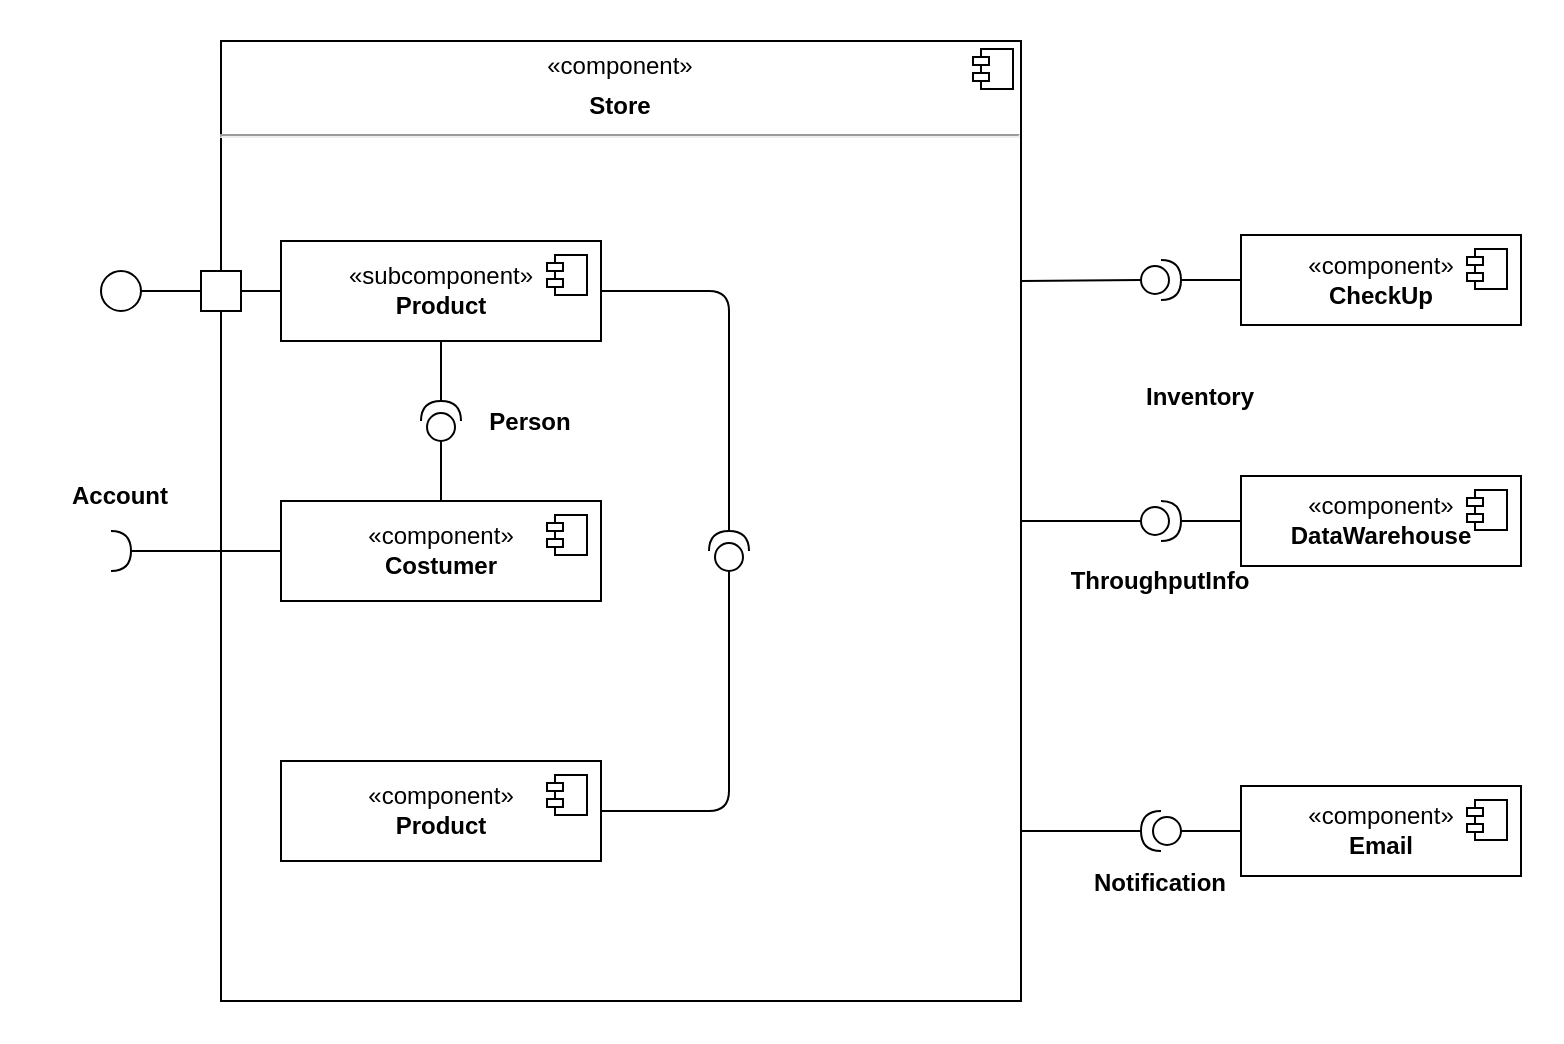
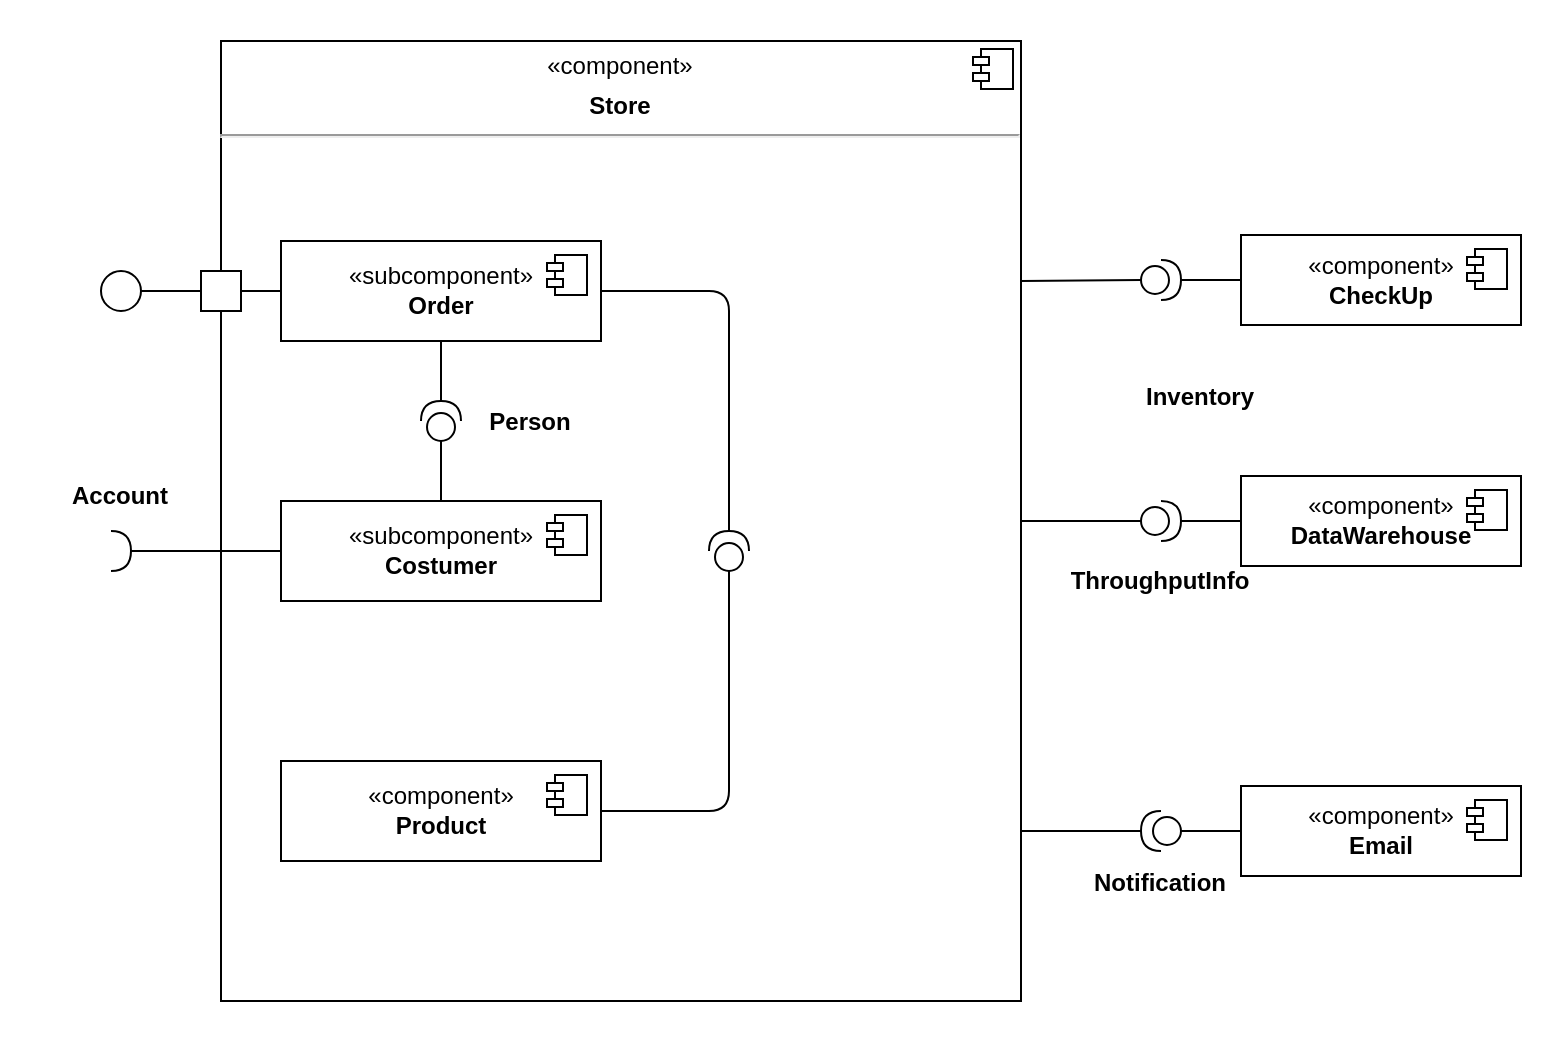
(442, 291) -> (442, 291)
(442, 551) -> (442, 551)
